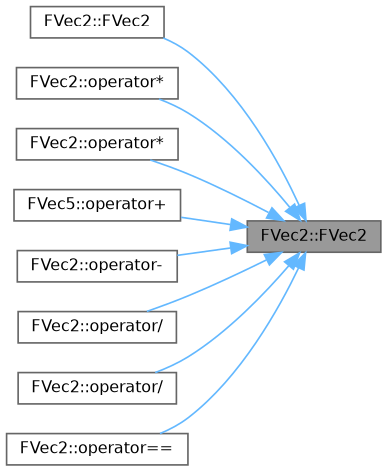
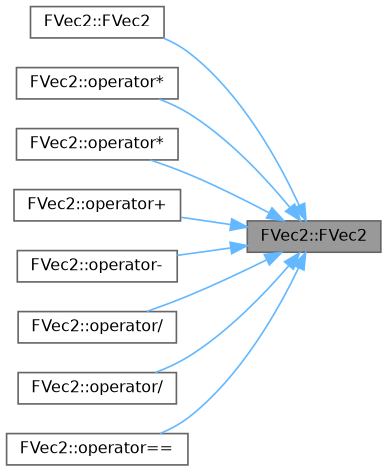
(97, 205) -> (97, 205)
